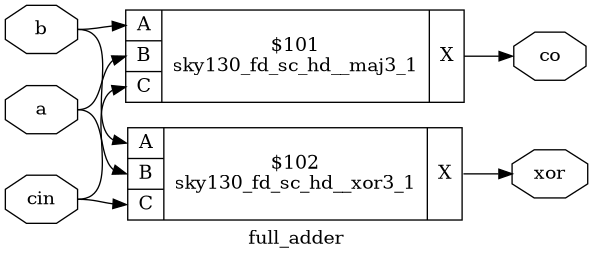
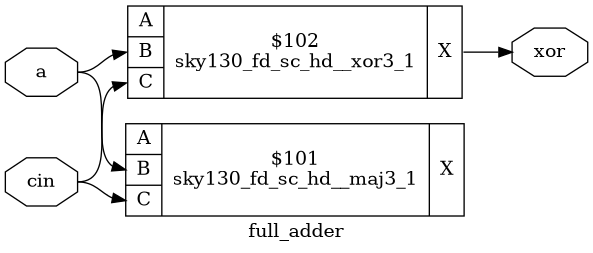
(41, 29) -> none
(550, 56) -> none
